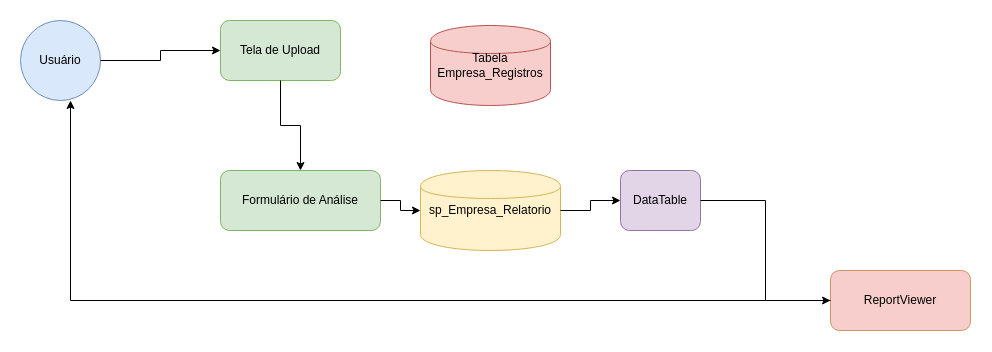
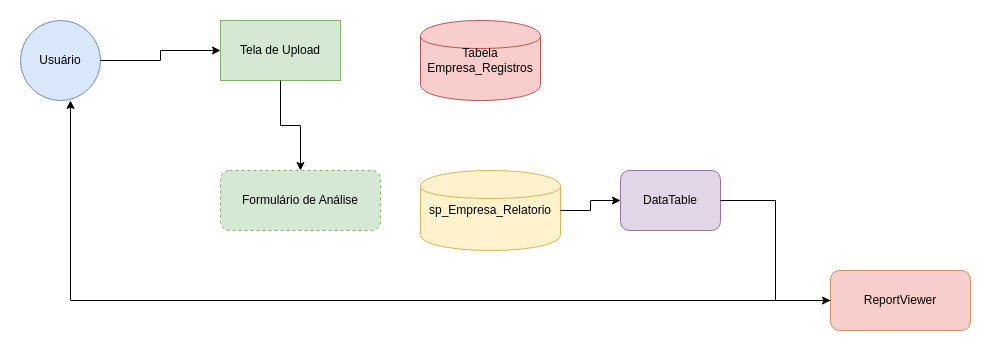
(281, 51) -> (281, 51)
(491, 66) -> (481, 61)
(301, 201) -> (301, 201)
(661, 201) -> (671, 201)
(401, 202) -> none
